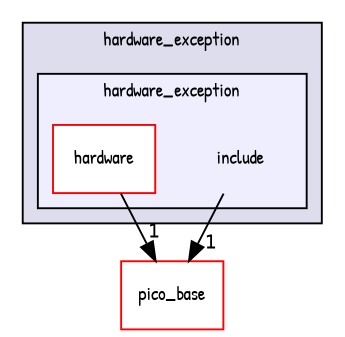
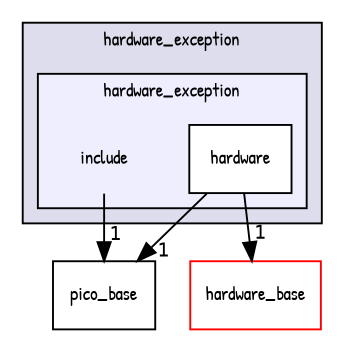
(104, 159) -> (240, 159)
(172, 295) -> (104, 295)
none -> (256, 295)
